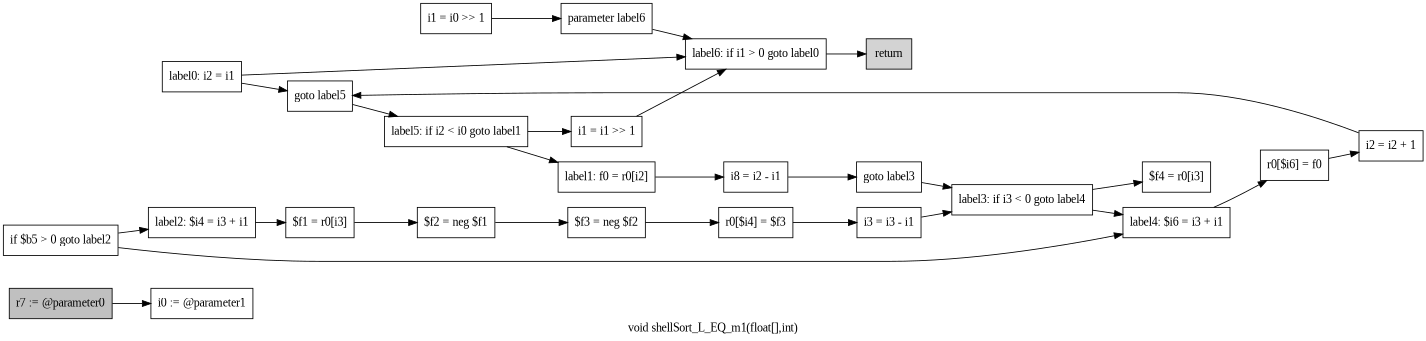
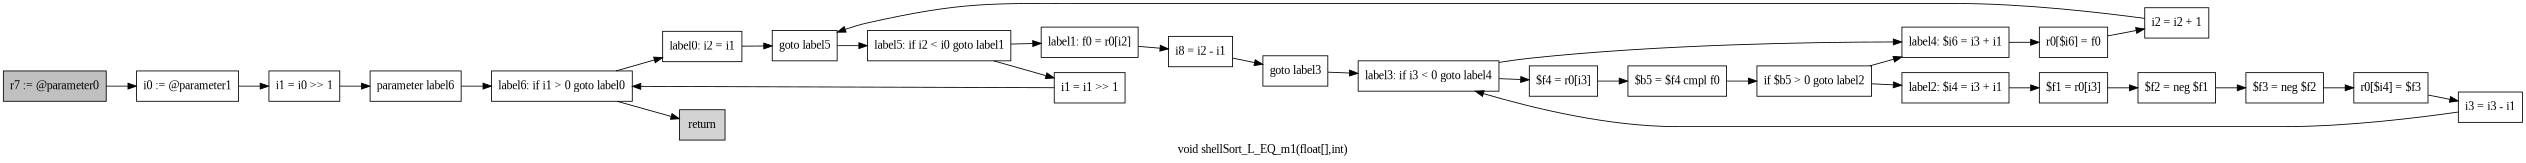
(459, 66) -> (635, 65)
none -> (1677, 81)
none -> (249, 86)
